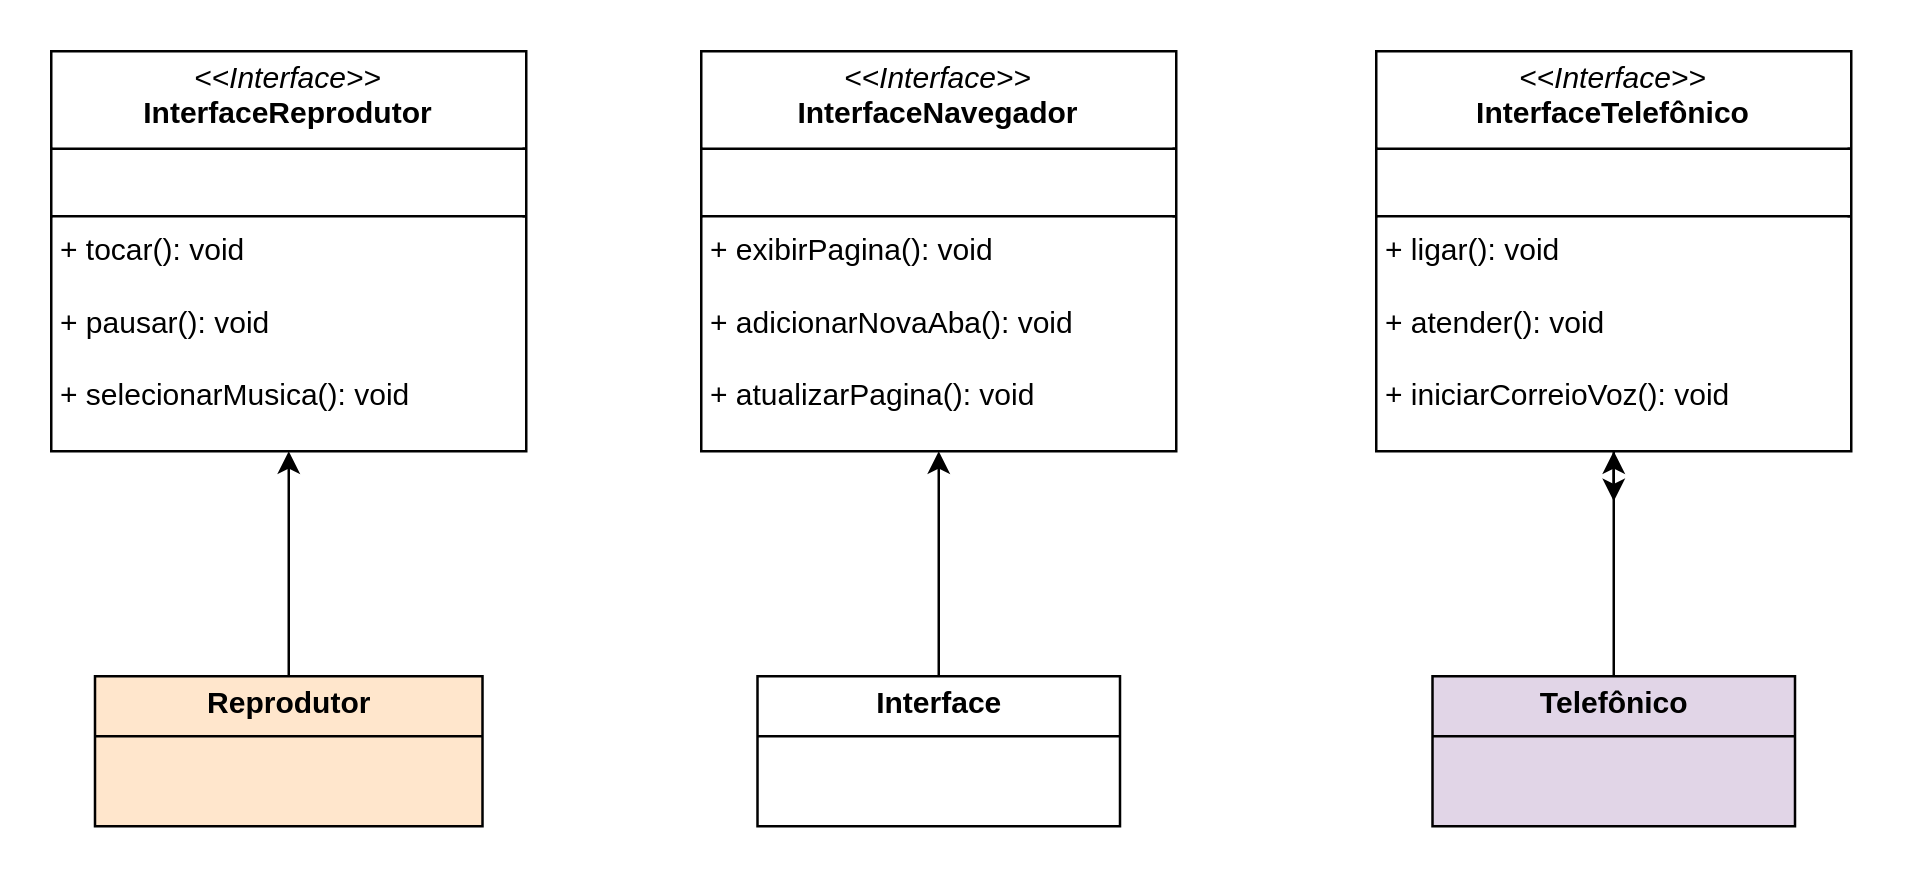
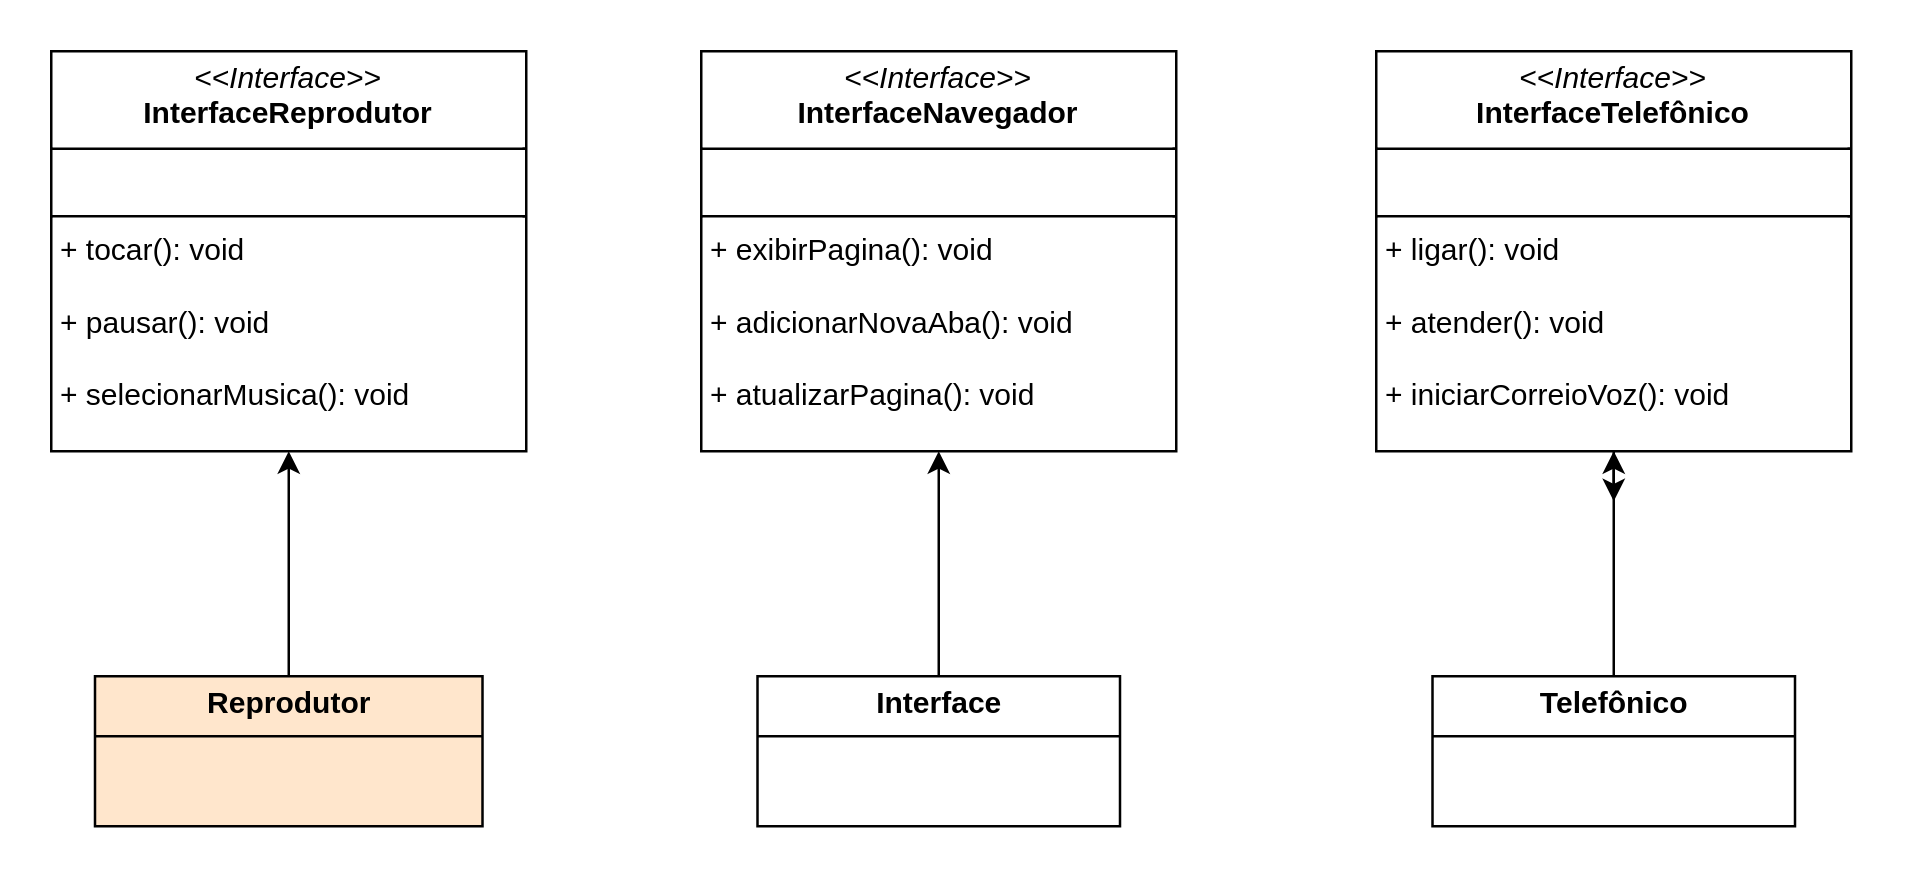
(1614, 751) -> (1614, 751)
